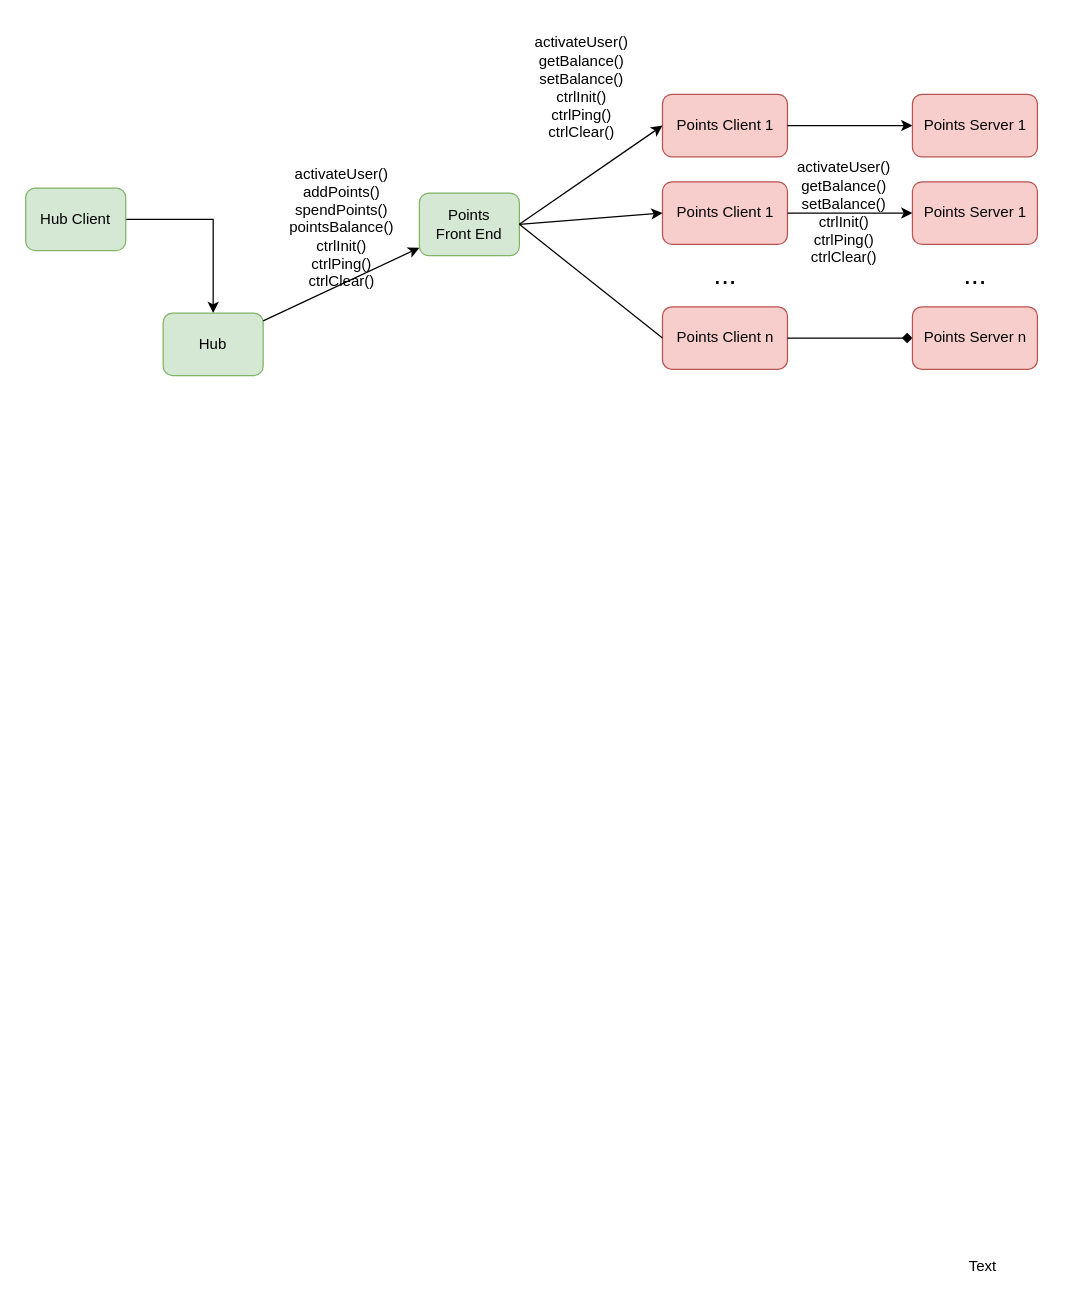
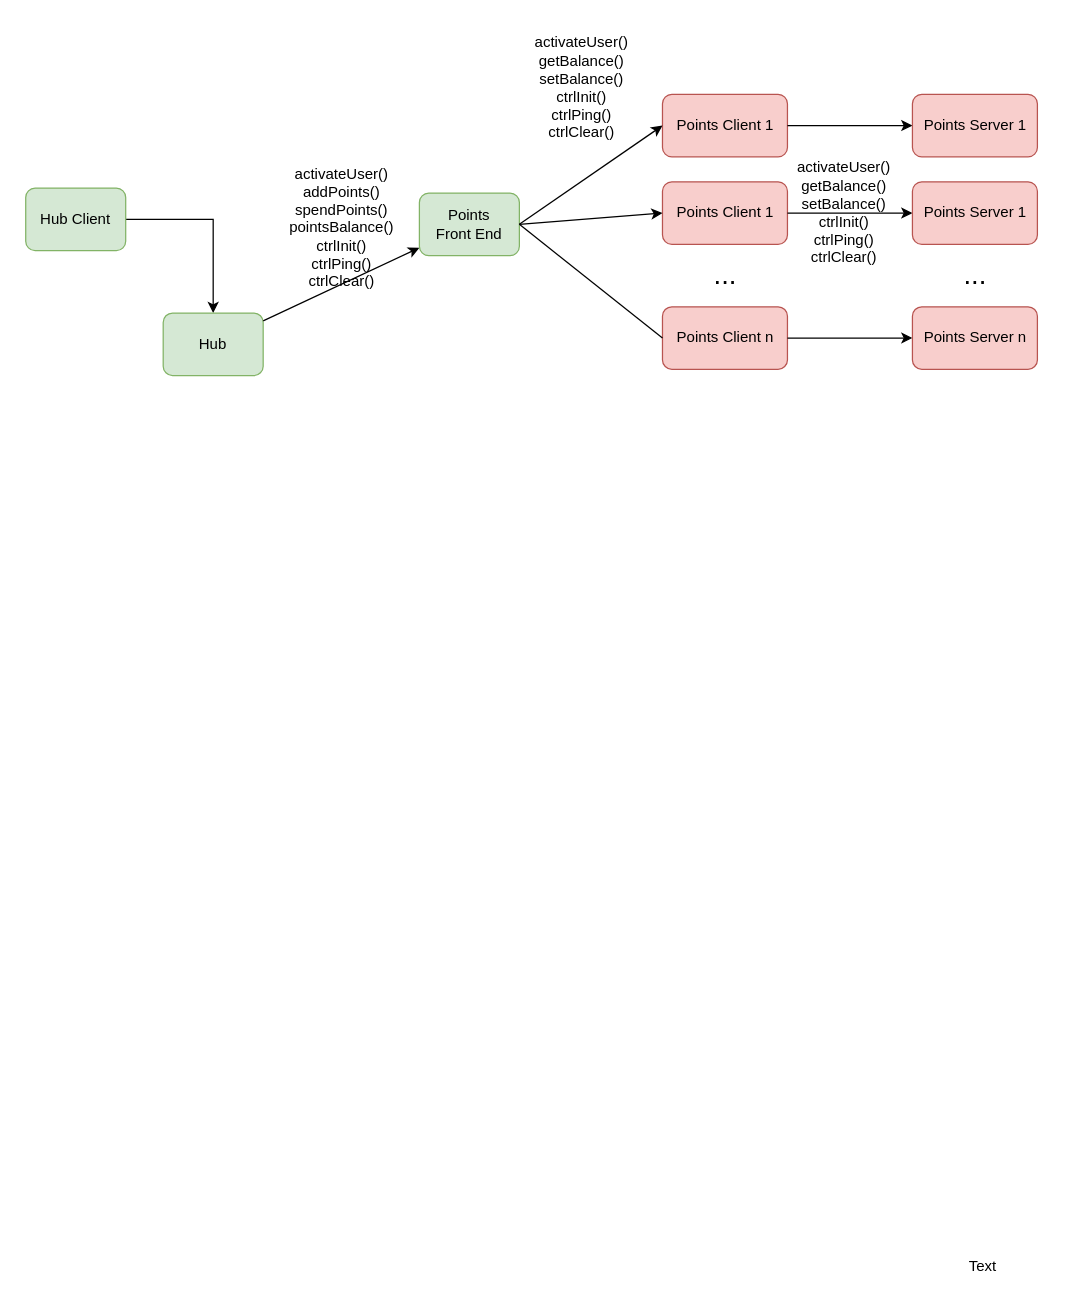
(902, 338) -> (903, 338)
